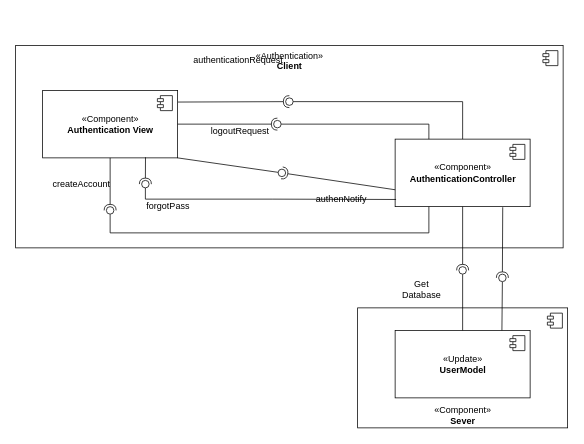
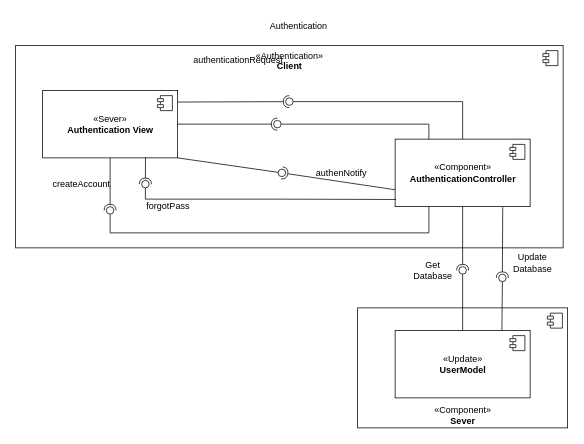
none -> (299, 27)
(110, 124) -> (110, 124)
(240, 132) -> none
(341, 199) -> (341, 173)
none -> (532, 263)
(421, 289) -> (432, 270)
